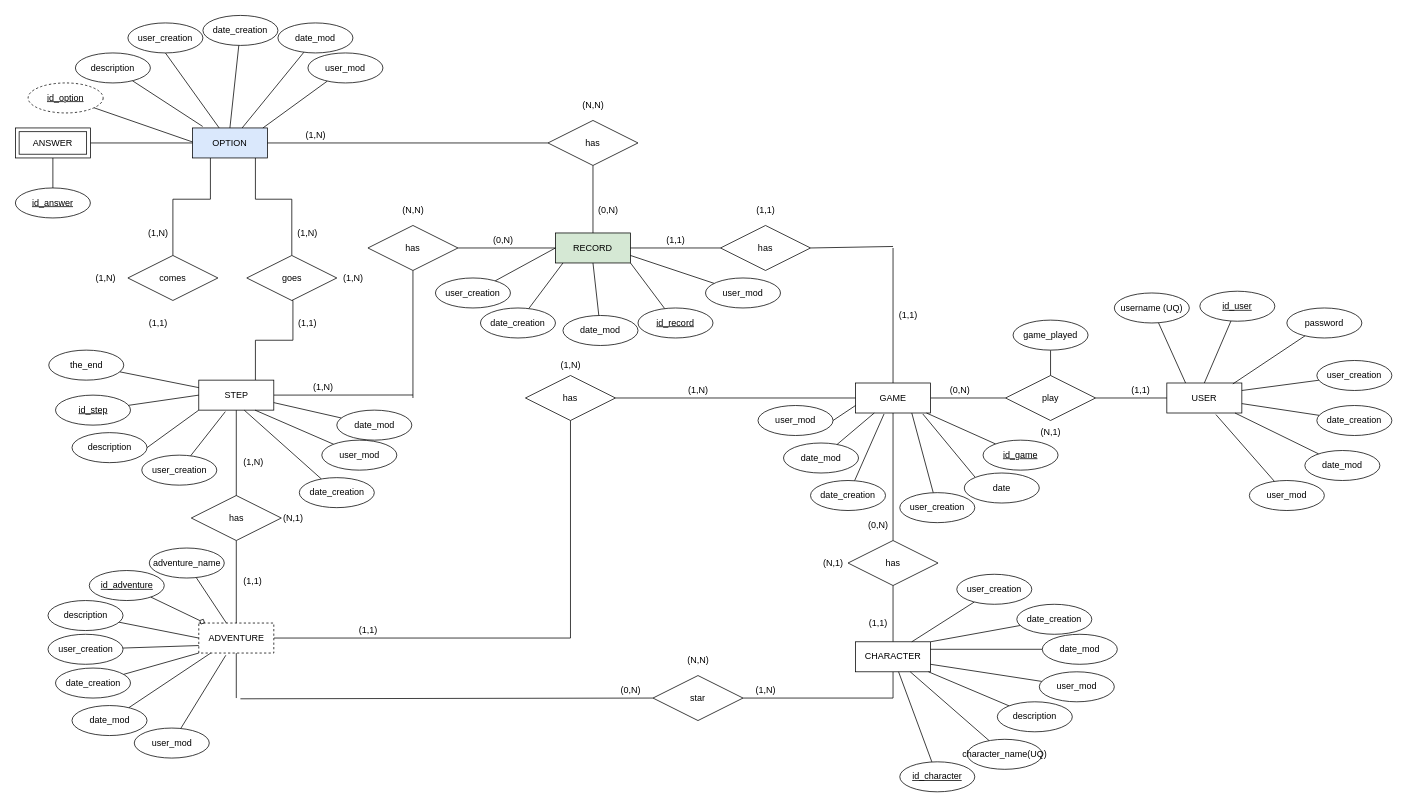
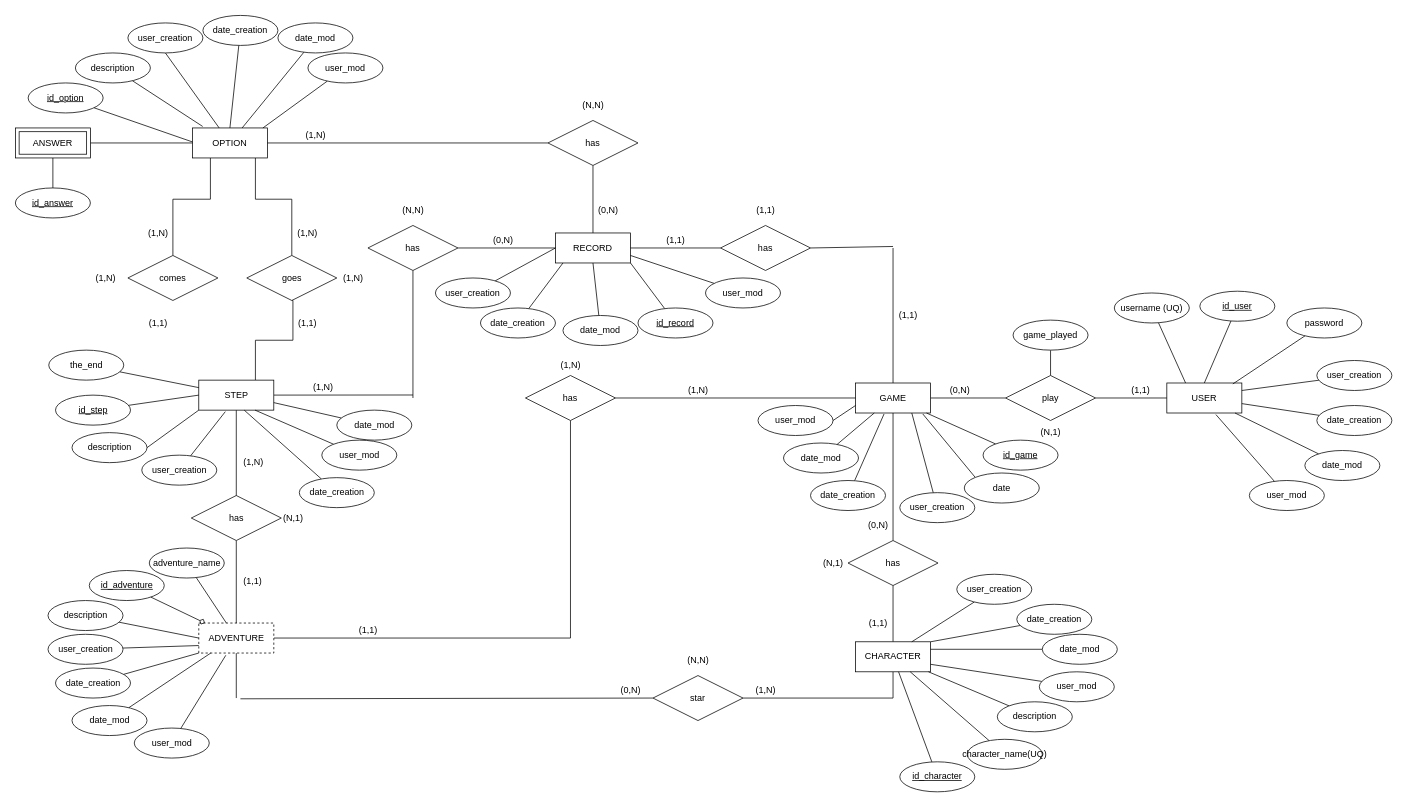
(66, 98) -> (66, 98)
(230, 143) -> (230, 143)
(593, 248) -> (593, 248)
